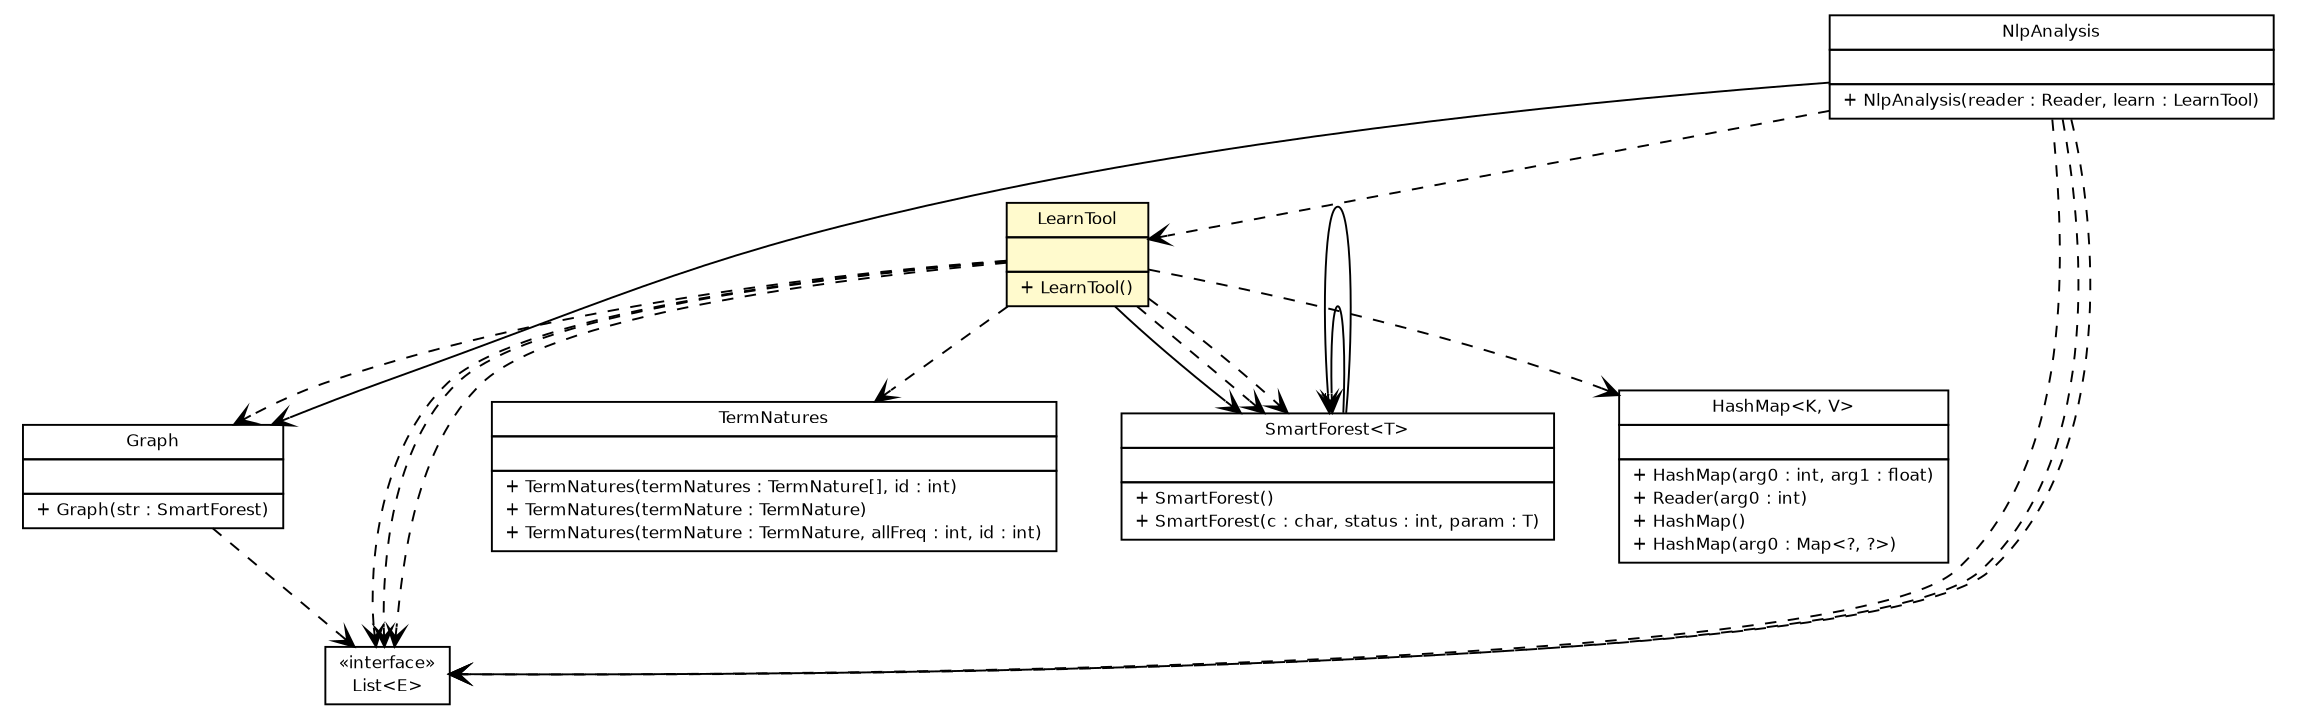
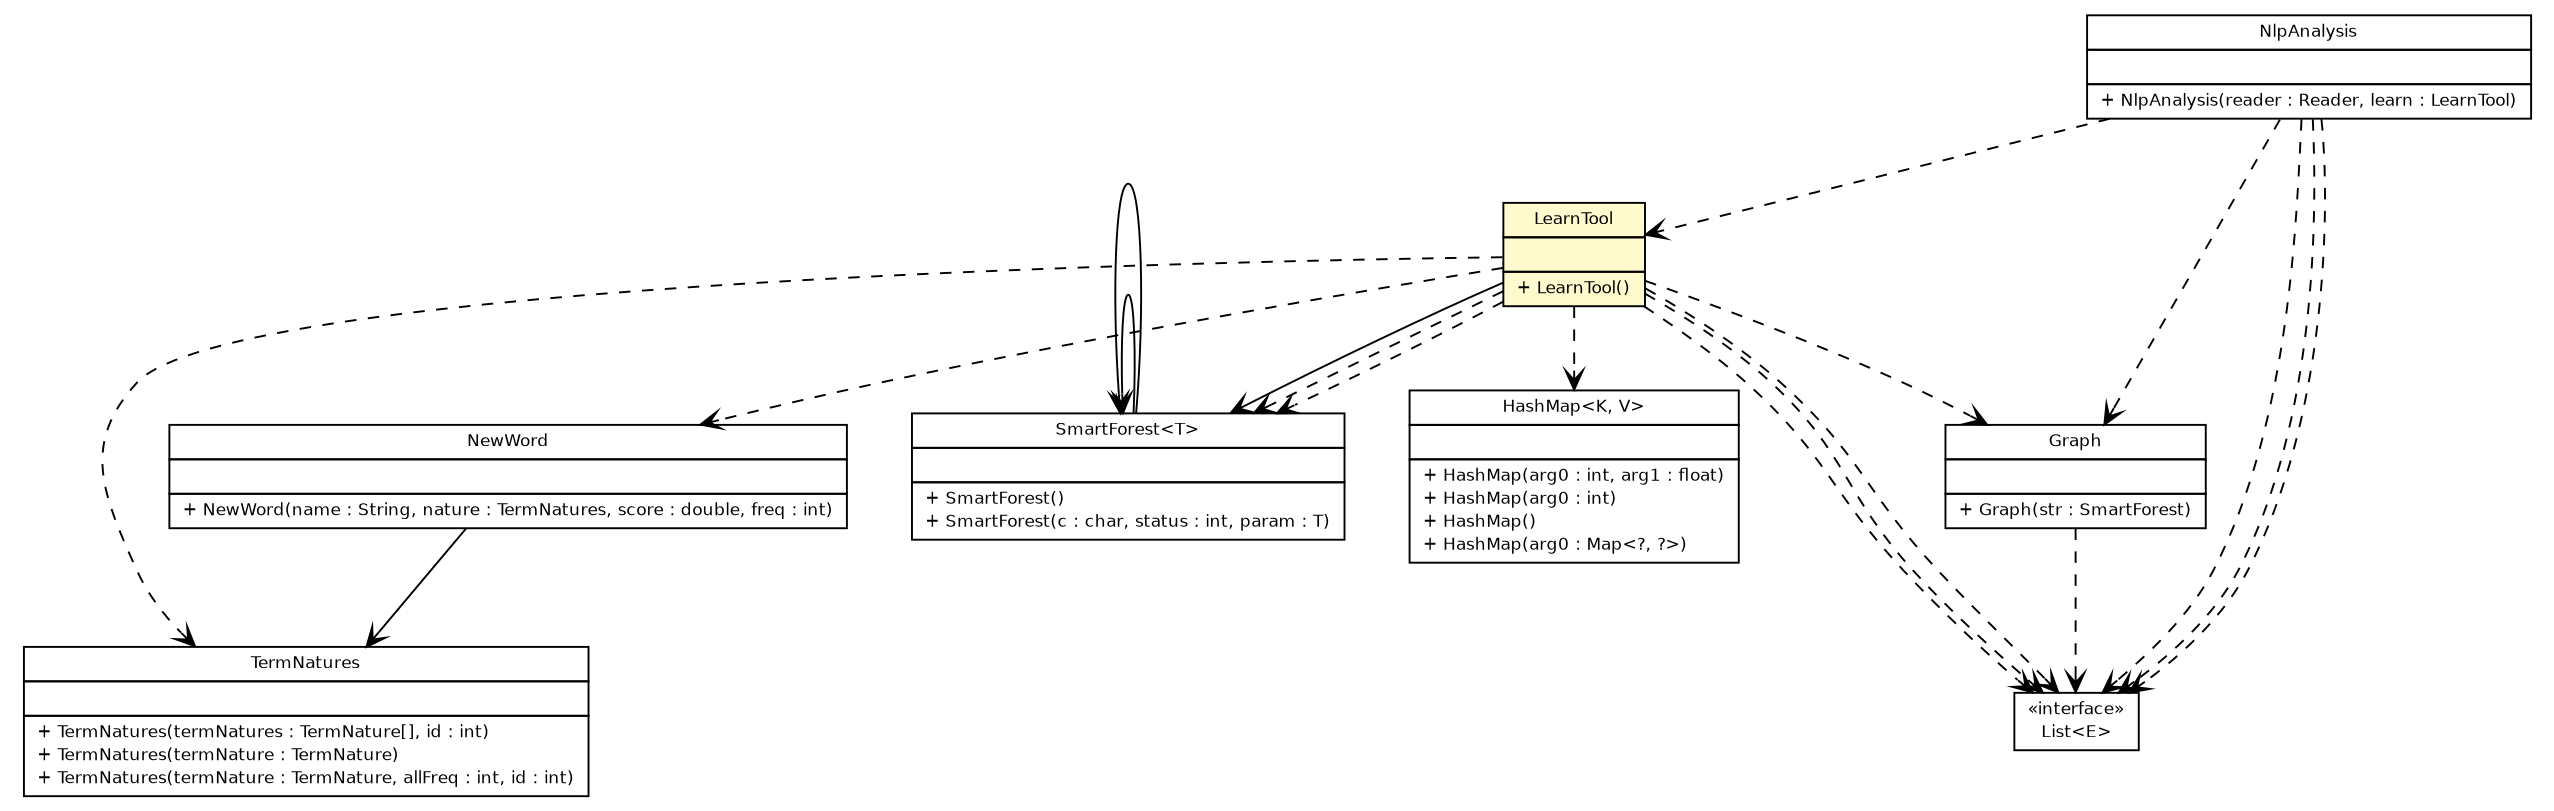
(1044, 181) -> (2197, 264)
none -> (508, 477)
(1721, 499) -> (1521, 499)
